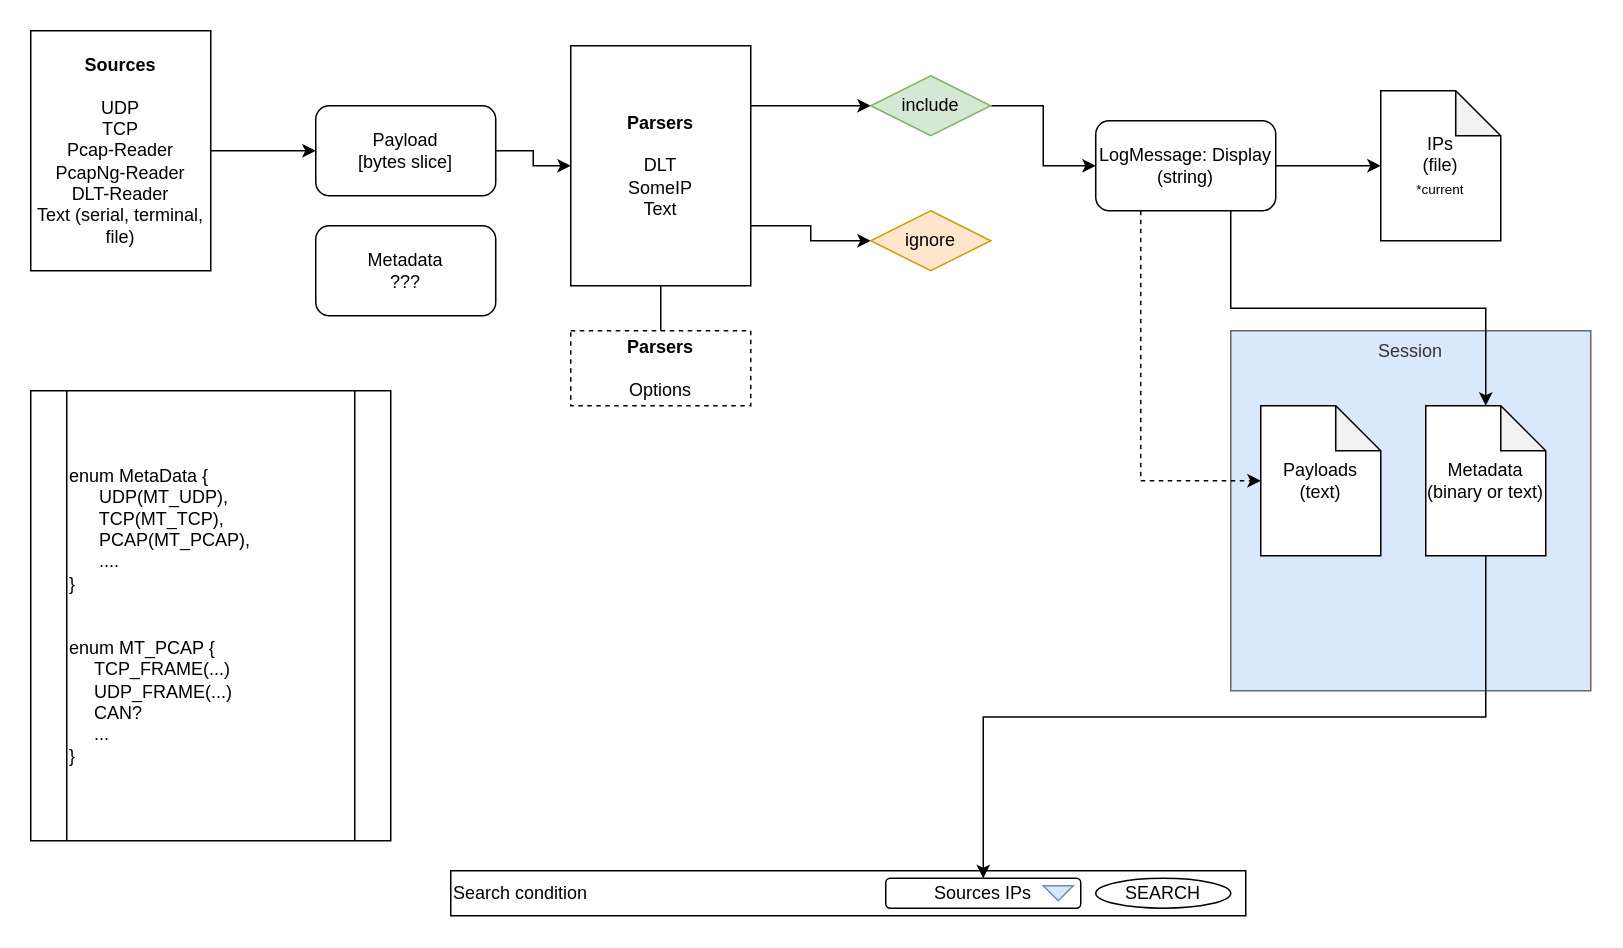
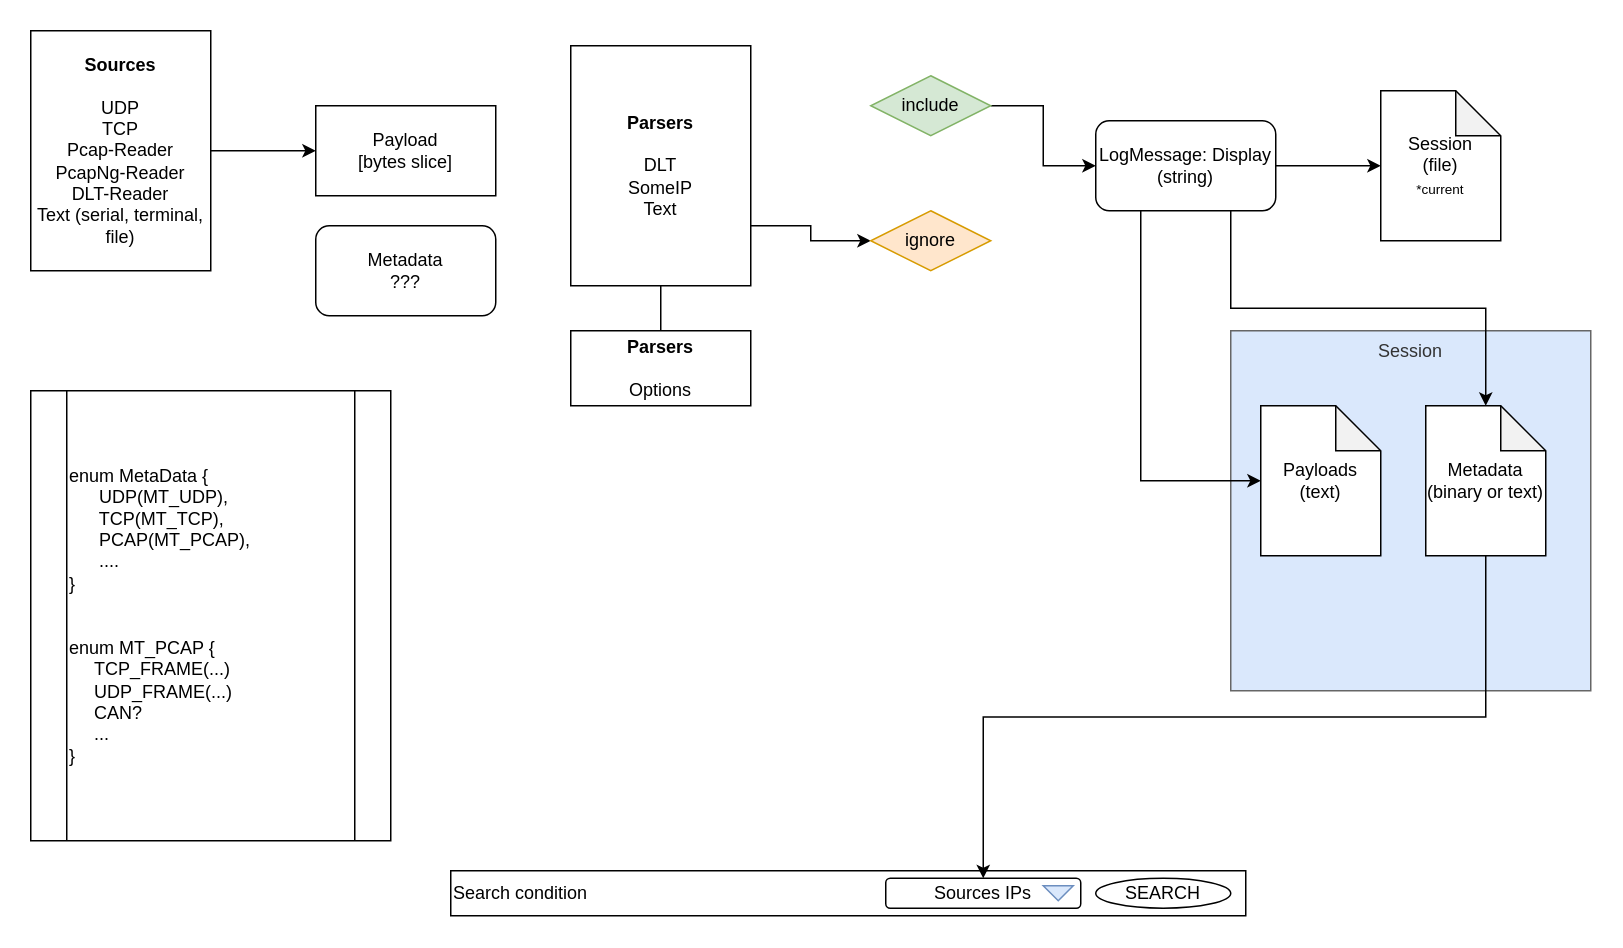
(806, 106) -> none
(406, 151) -> (406, 151)
(533, 153) -> none
(1441, 166) -> (1441, 166)
(661, 368) -> (661, 368)
(1141, 401) -> (1141, 401)
